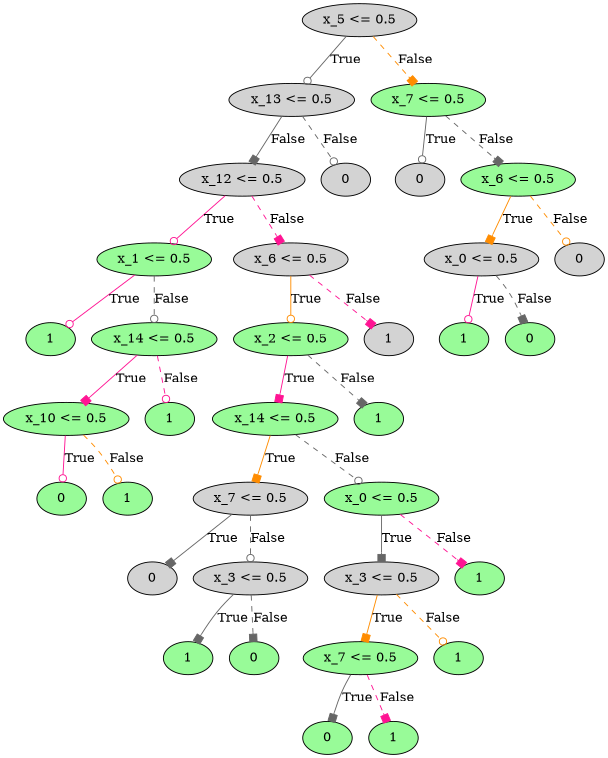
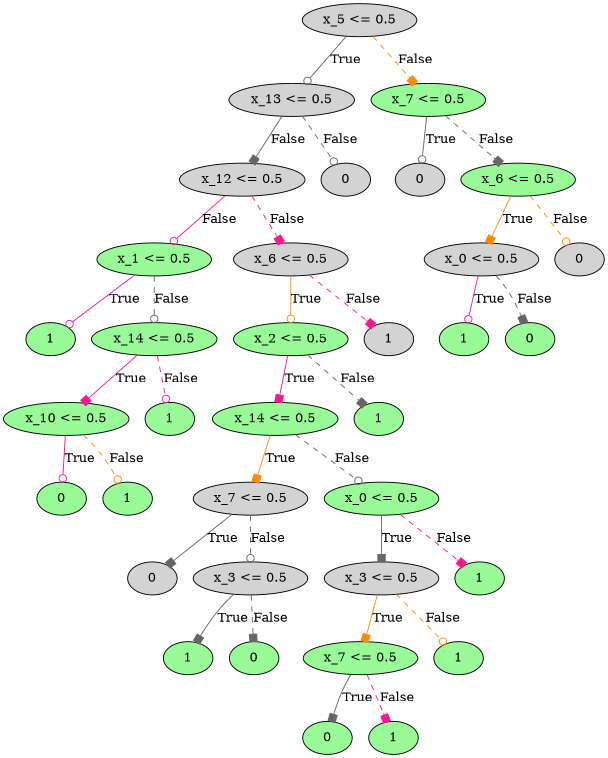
(219, 220) -> (219, 220)
